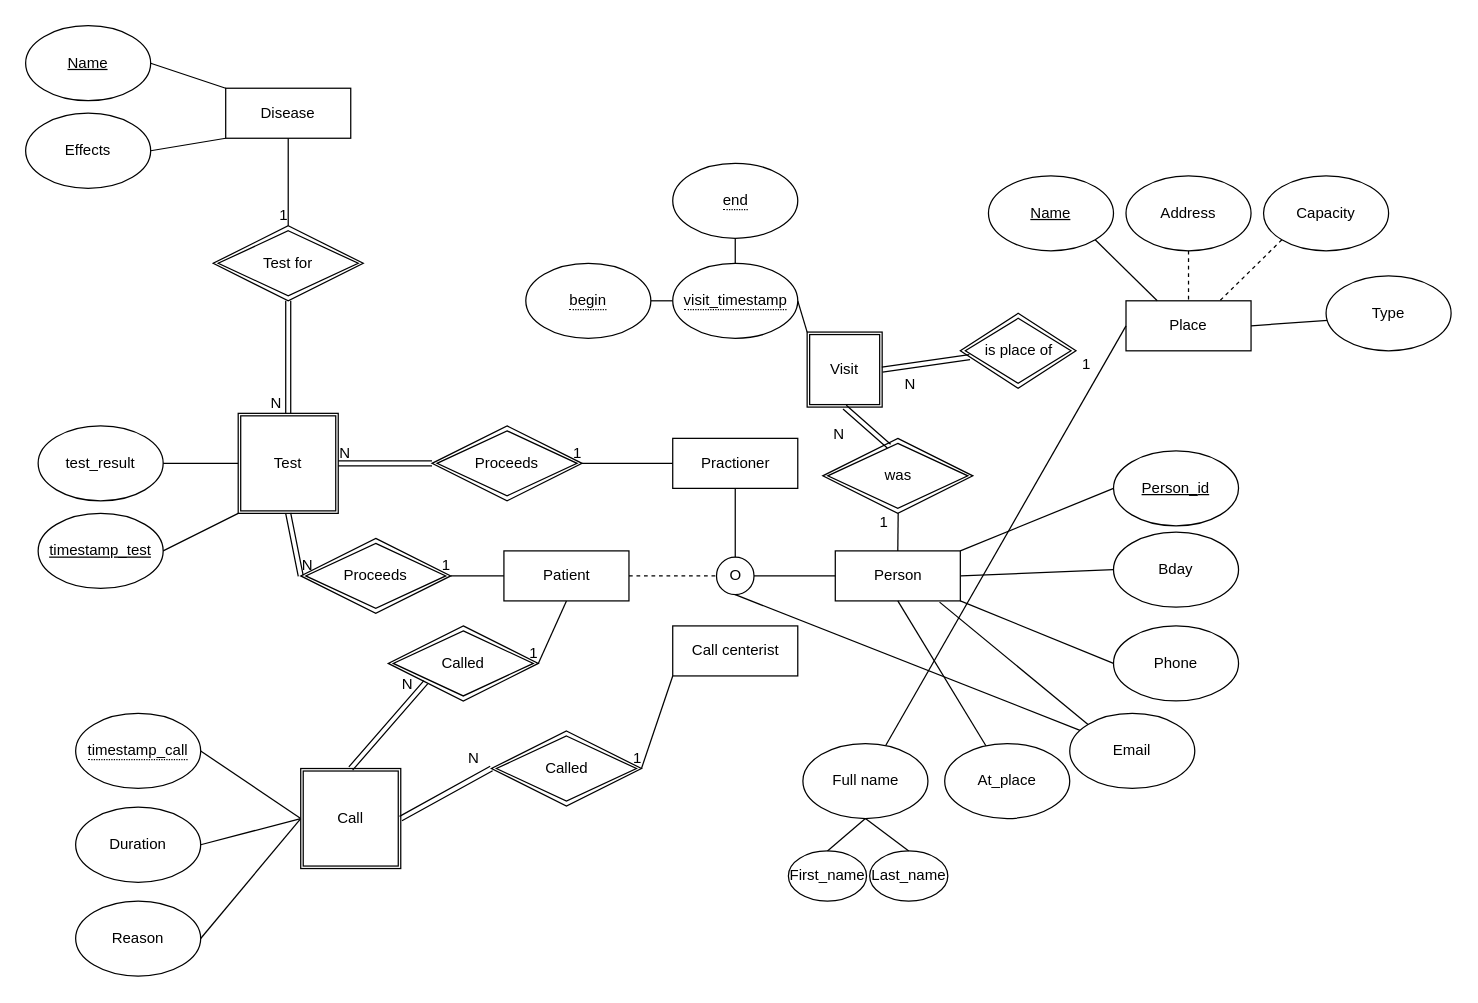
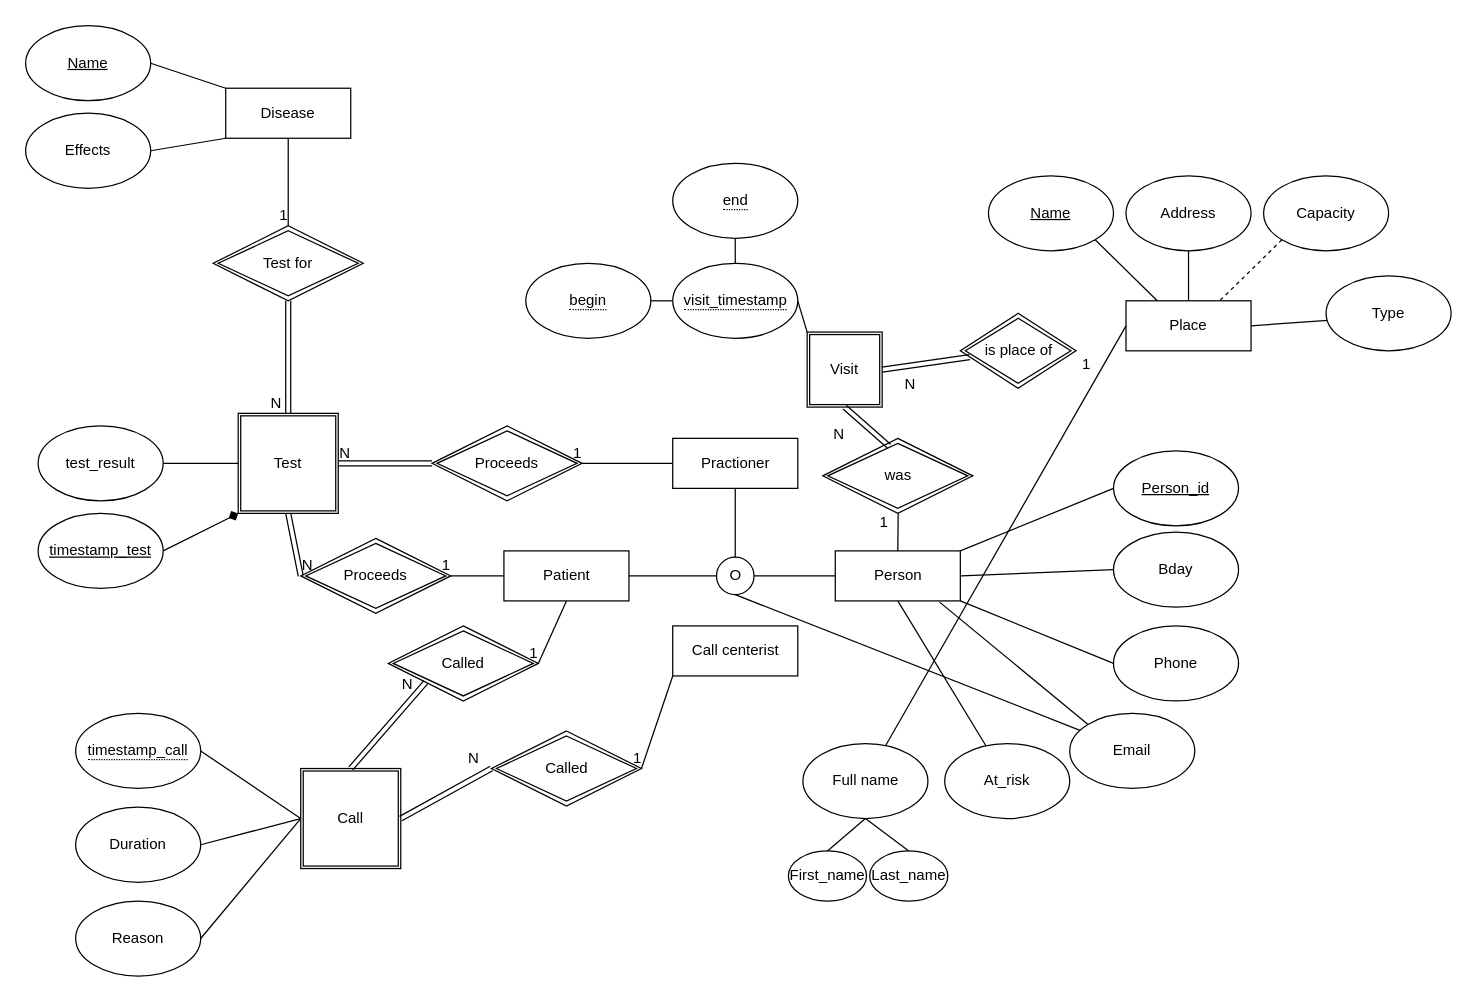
(1188, 275) -> (1188, 275)
(233, 516) -> (229, 518)
(673, 576) -> (673, 576)
(1007, 781) -> (1007, 781)
